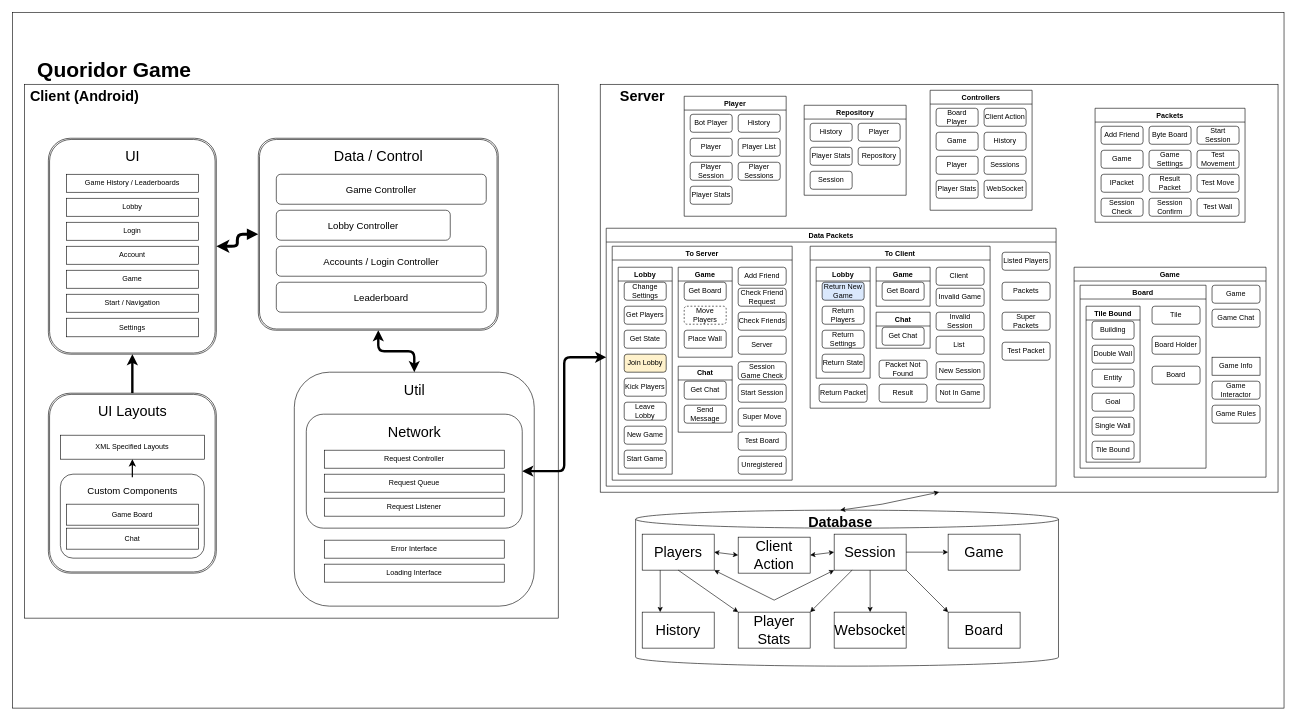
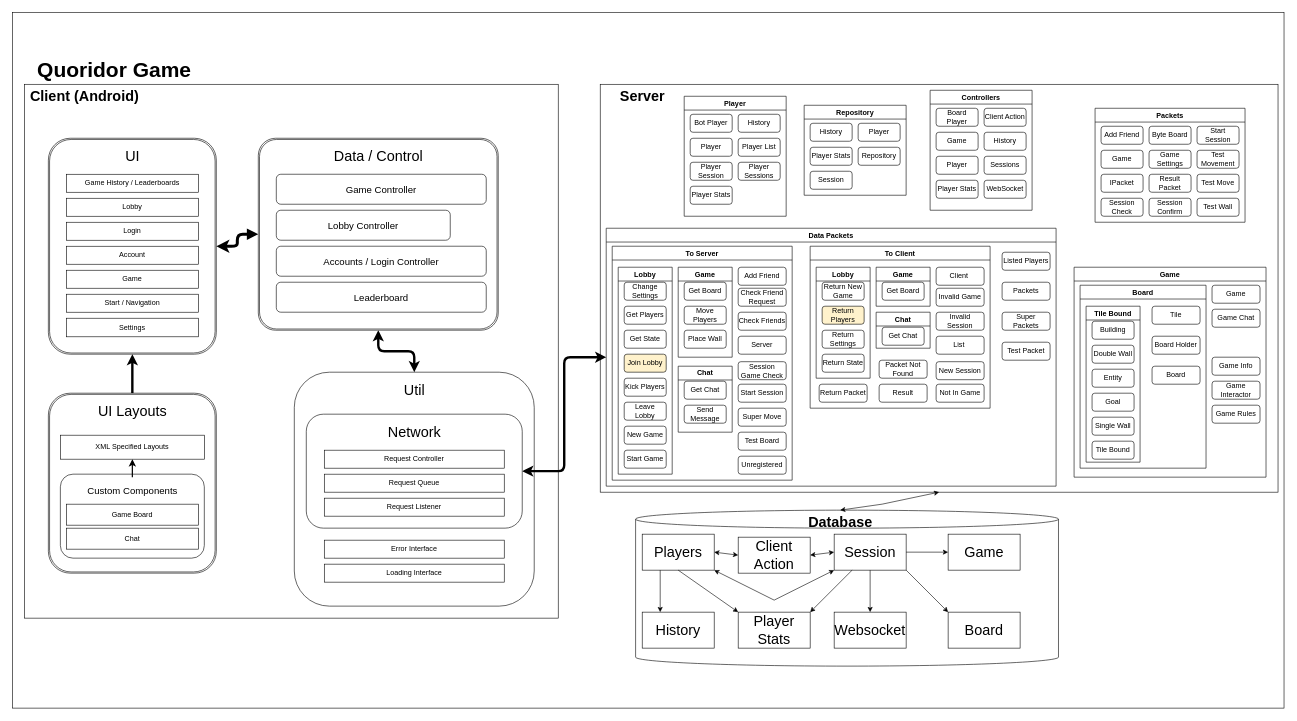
(843, 291) -> (843, 291)
(705, 315) -> (705, 315)
(843, 315) -> (843, 315)
(1236, 366) -> (1236, 366)
